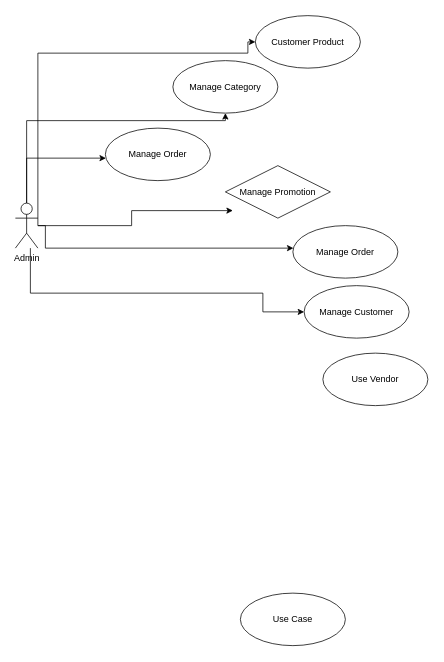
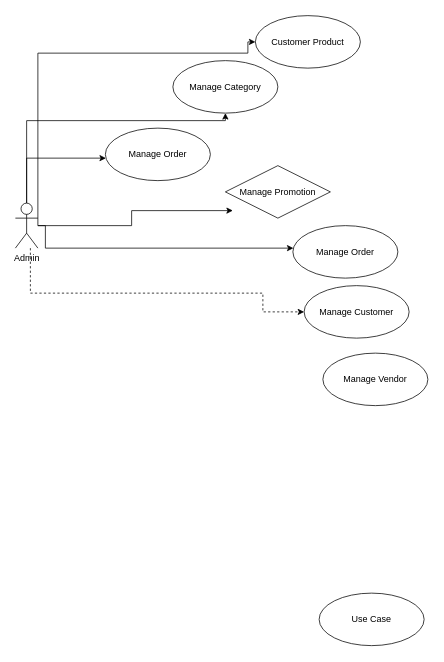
(151, 293) -> (151, 293)
(375, 379) -> (375, 379)
(293, 619) -> (372, 619)
